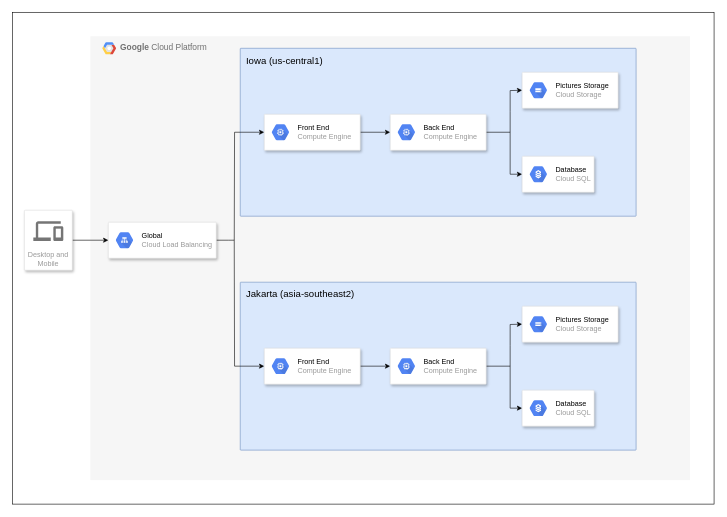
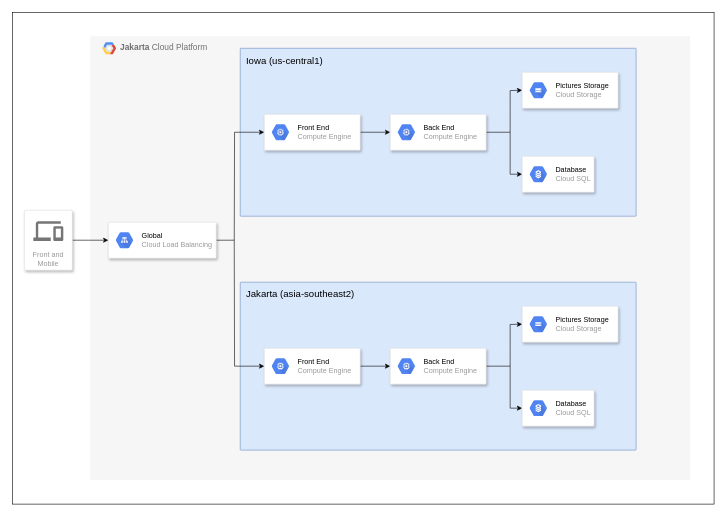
(164, 48) -> (168, 48)
(48, 259) -> (48, 259)
